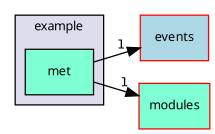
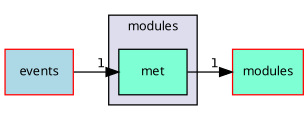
(59, 27) -> (153, 27)
(112, 57) -> (90, 72)
